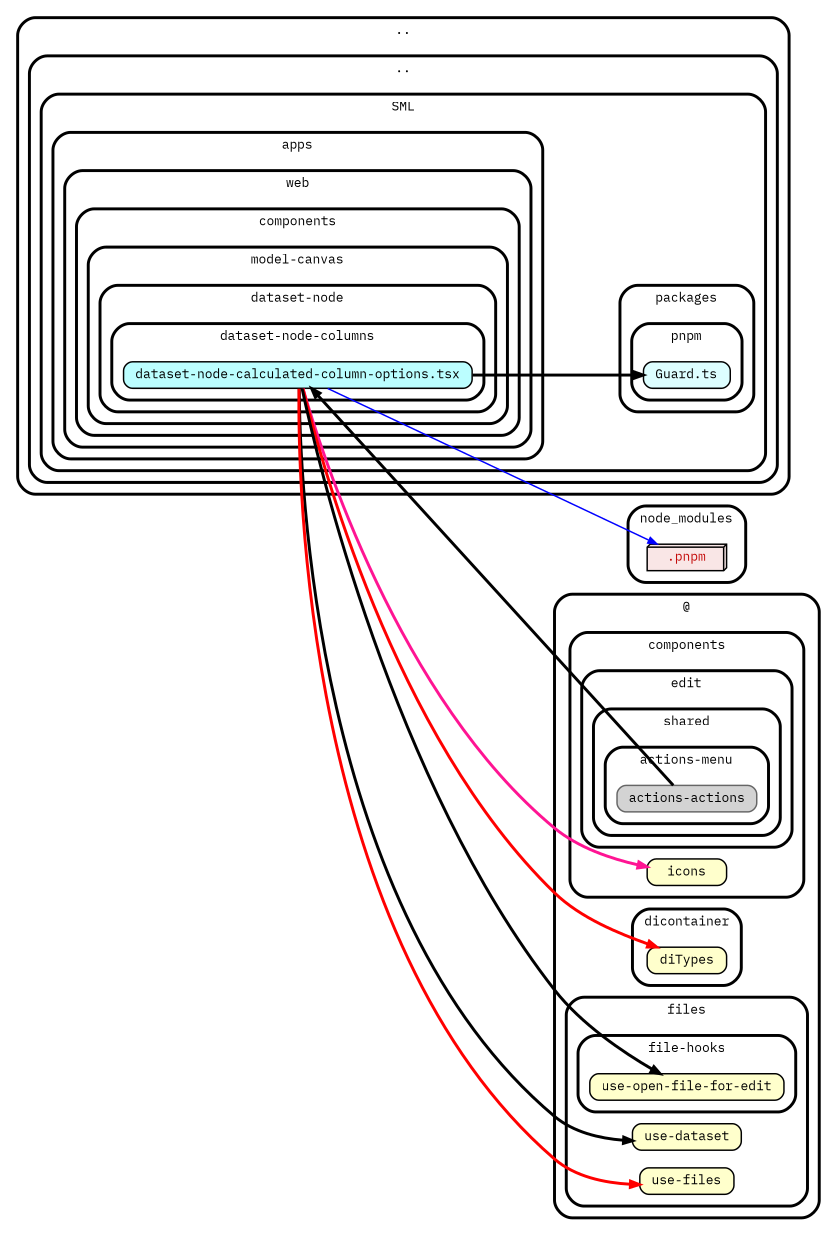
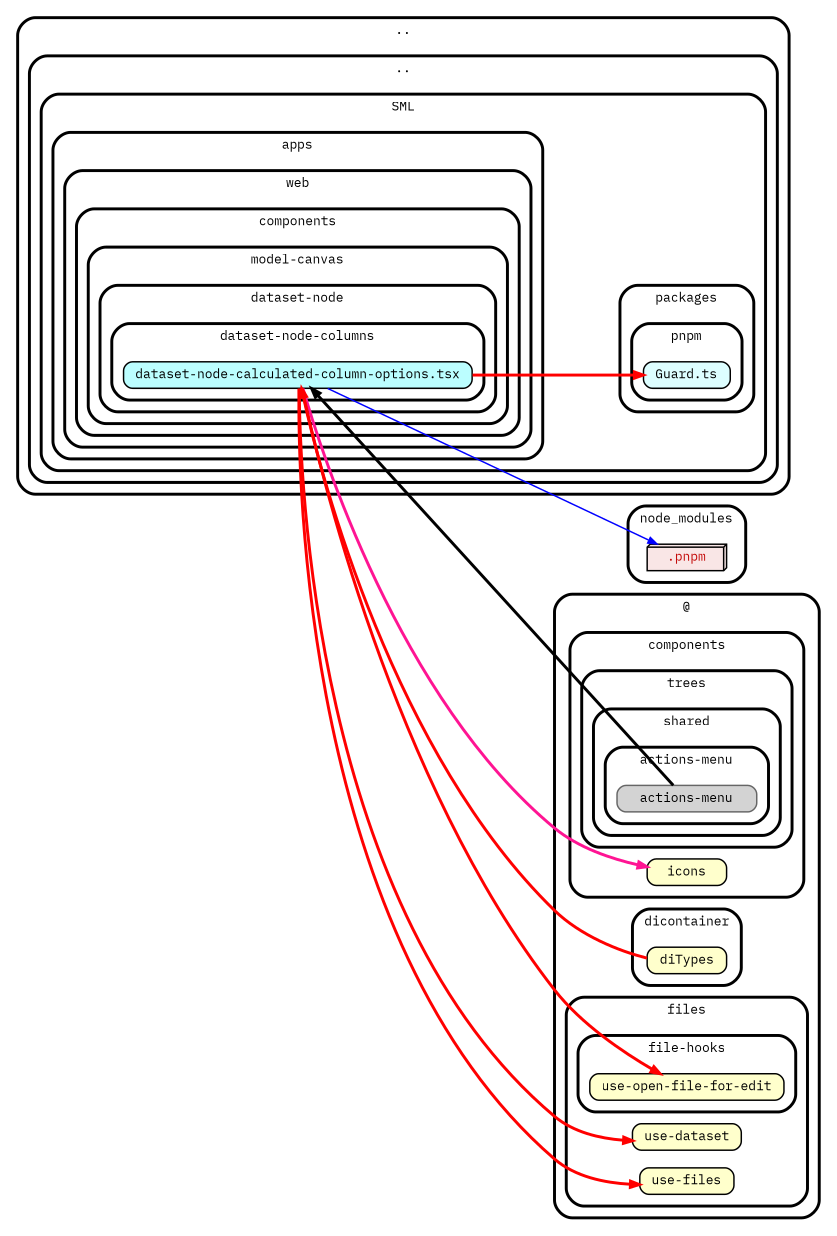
(553, 375) -> (553, 375)
(687, 684) -> (687, 684)
(421, 705) -> (419, 718)
(423, 760) -> (423, 760)
(687, 799) -> (687, 799)
(367, 815) -> (367, 815)
